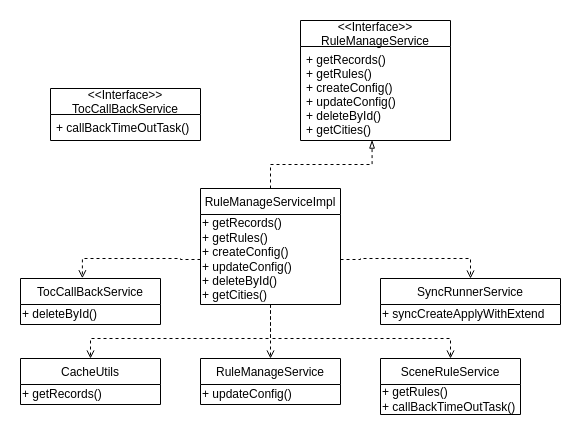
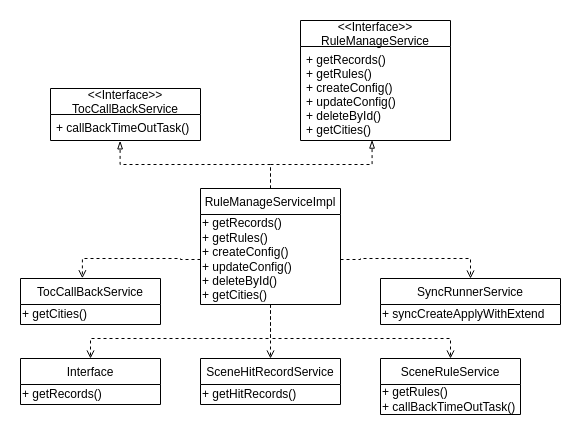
none -> (187, 165)
(66, 315) -> (62, 315)
(90, 372) -> (90, 372)
(270, 372) -> (270, 372)
(253, 395) -> (257, 395)
